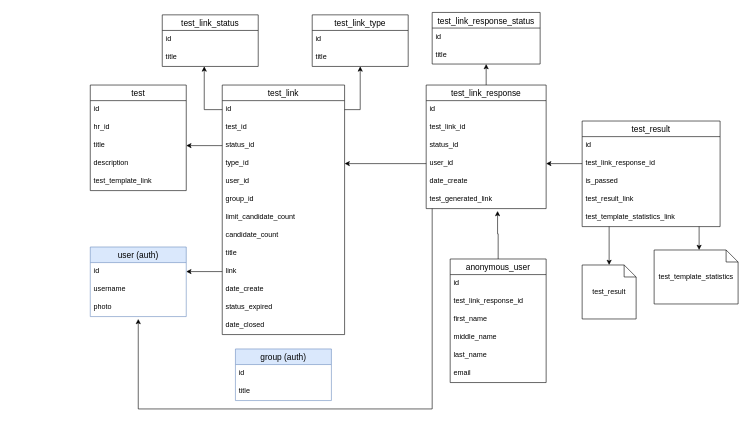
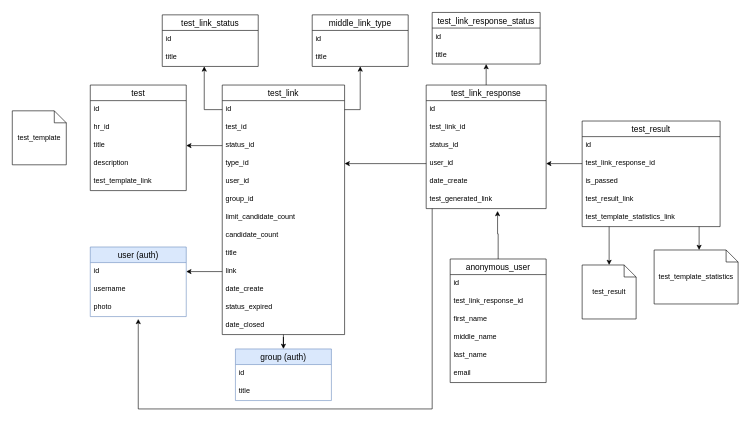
(360, 23) -> (360, 23)
none -> (39, 138)
none -> (284, 343)
